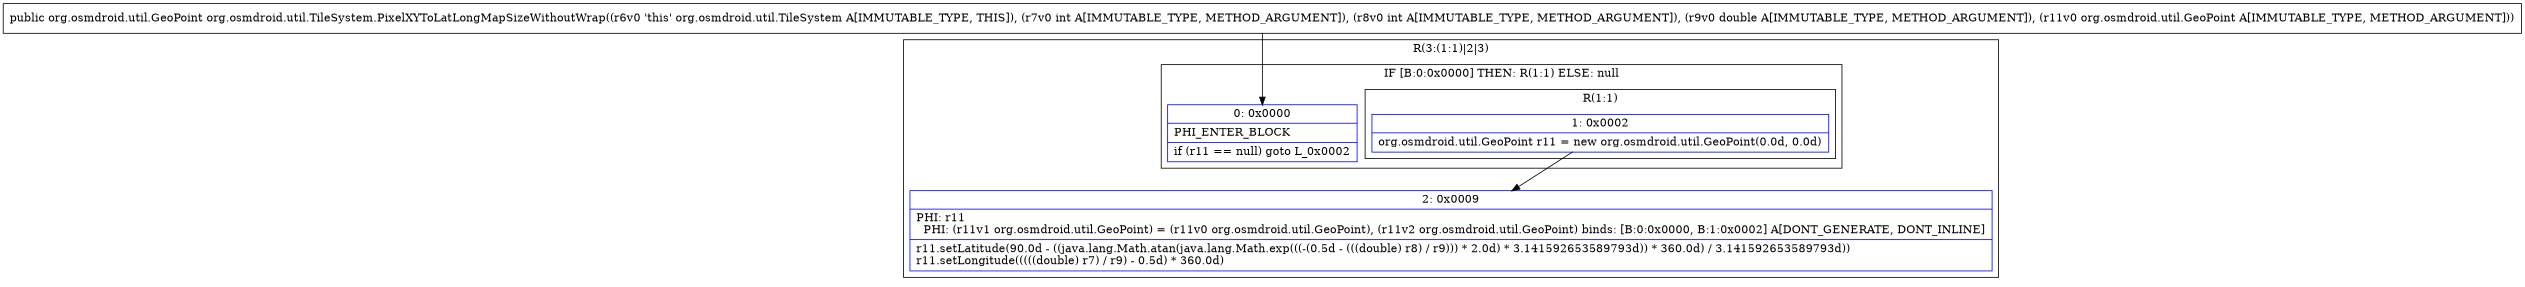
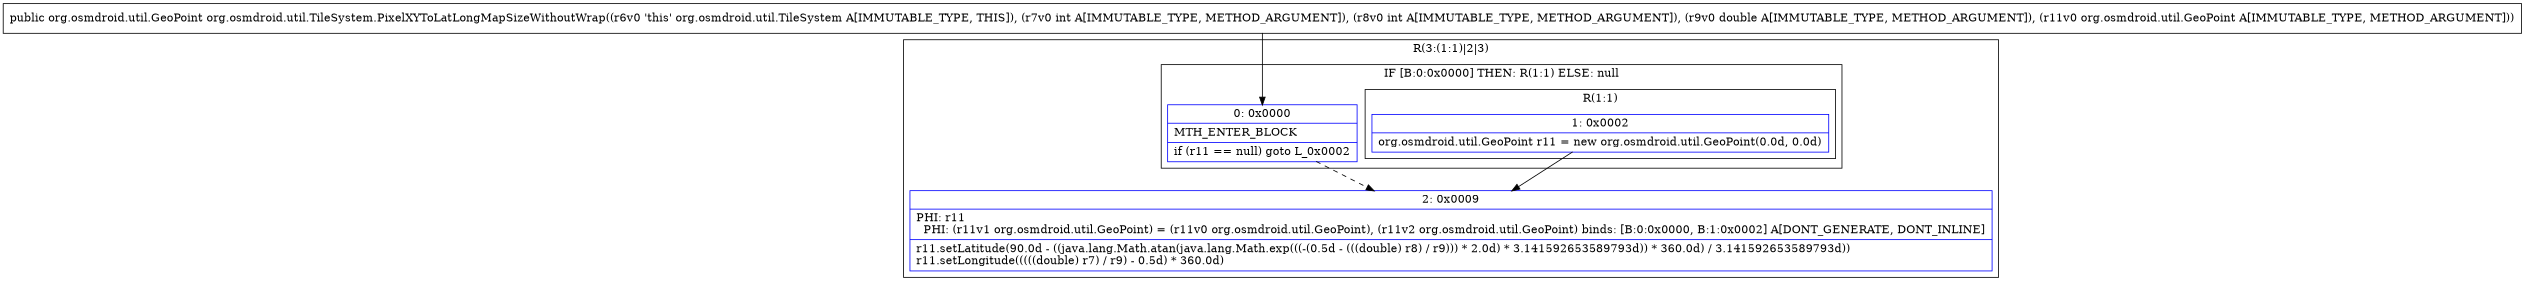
(1232, 132) -> (1236, 132)
none -> (1342, 174)
